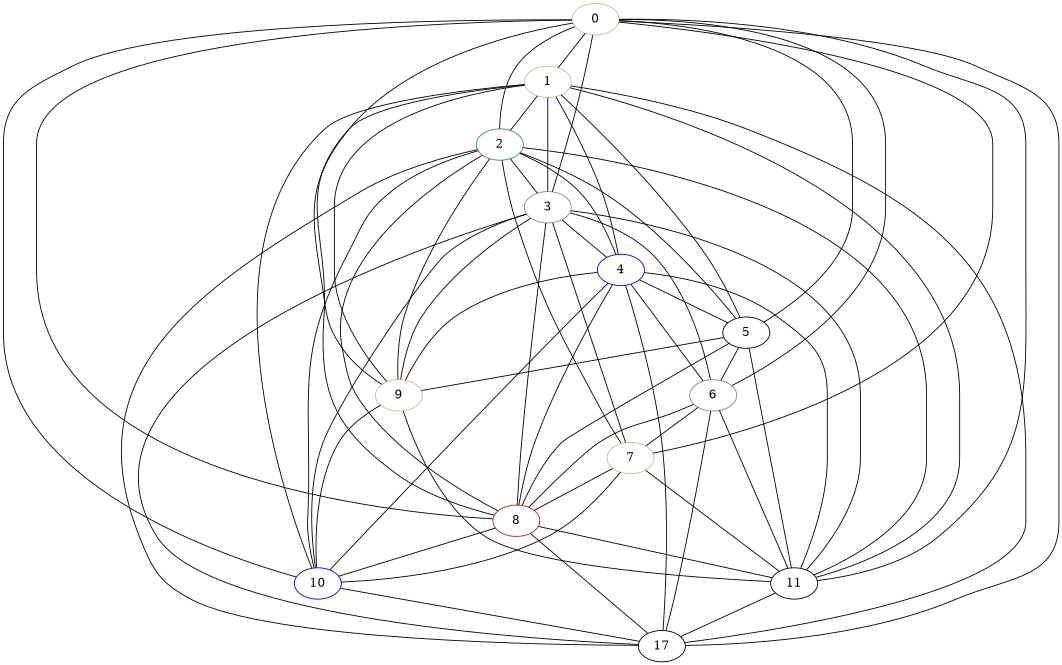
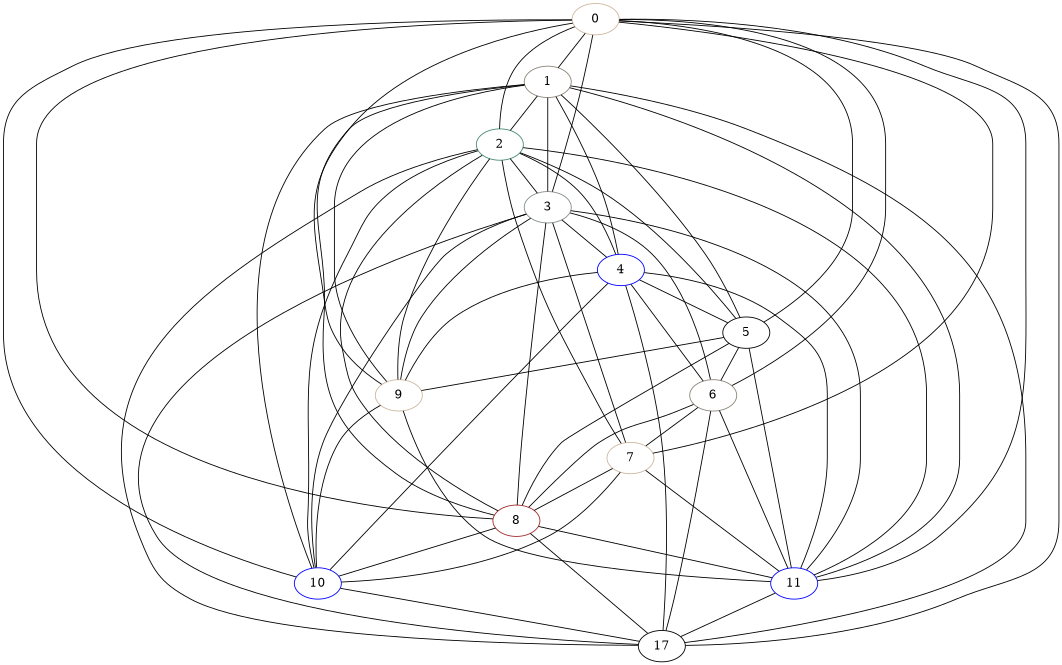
(548, 82) -> (548, 82)
(556, 391) -> none
(794, 583) -> (794, 583)
